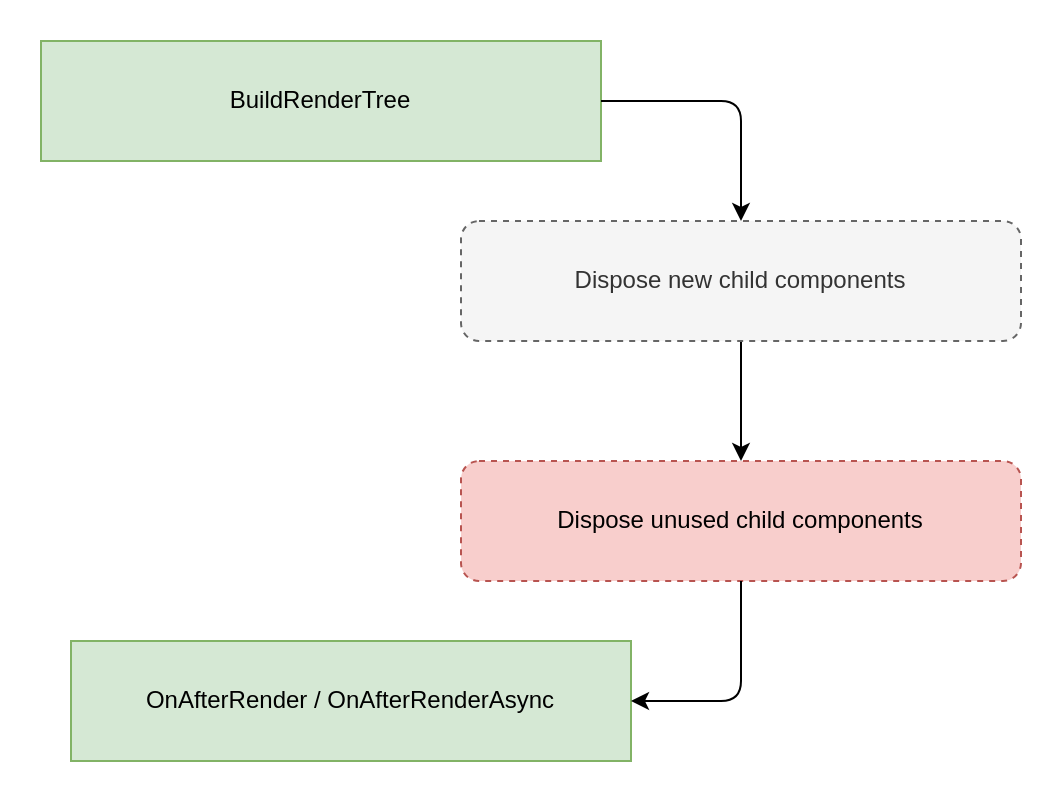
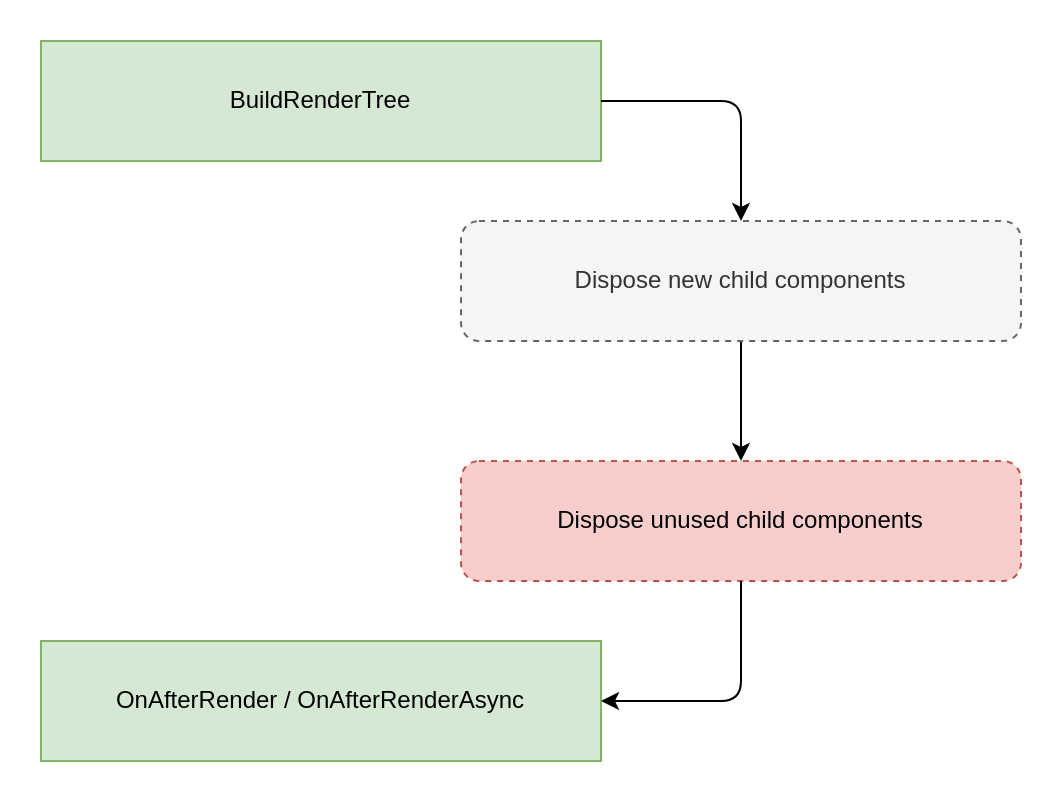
(351, 701) -> (321, 701)
